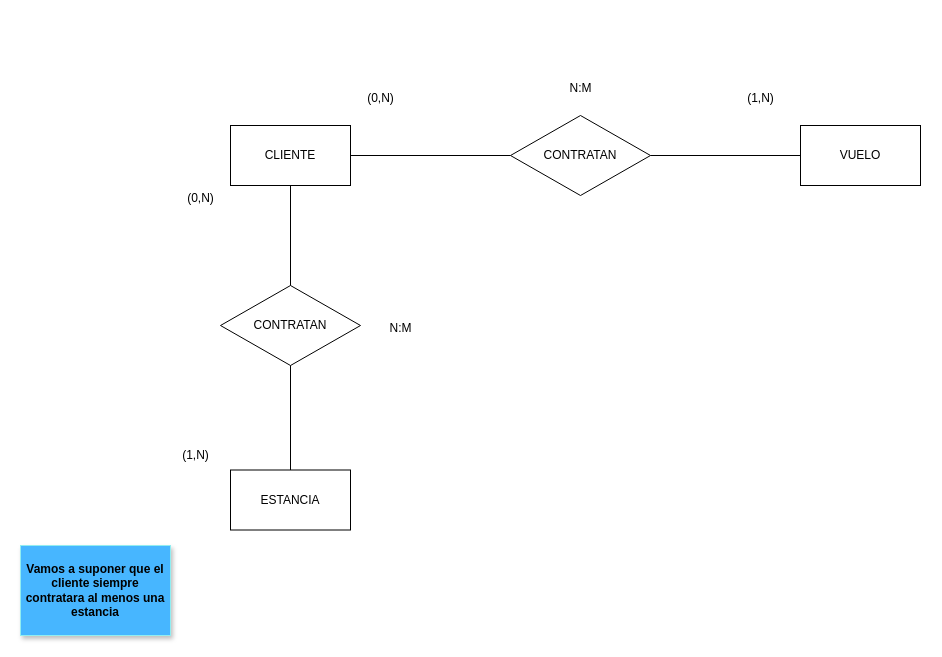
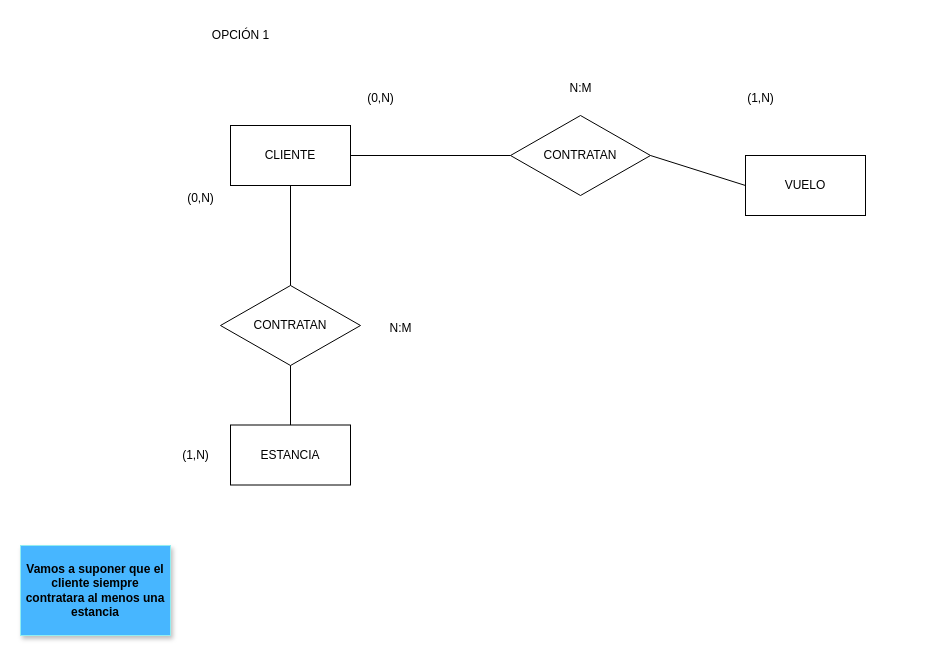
none -> (241, 36)
(861, 156) -> (806, 186)
(291, 500) -> (291, 455)
